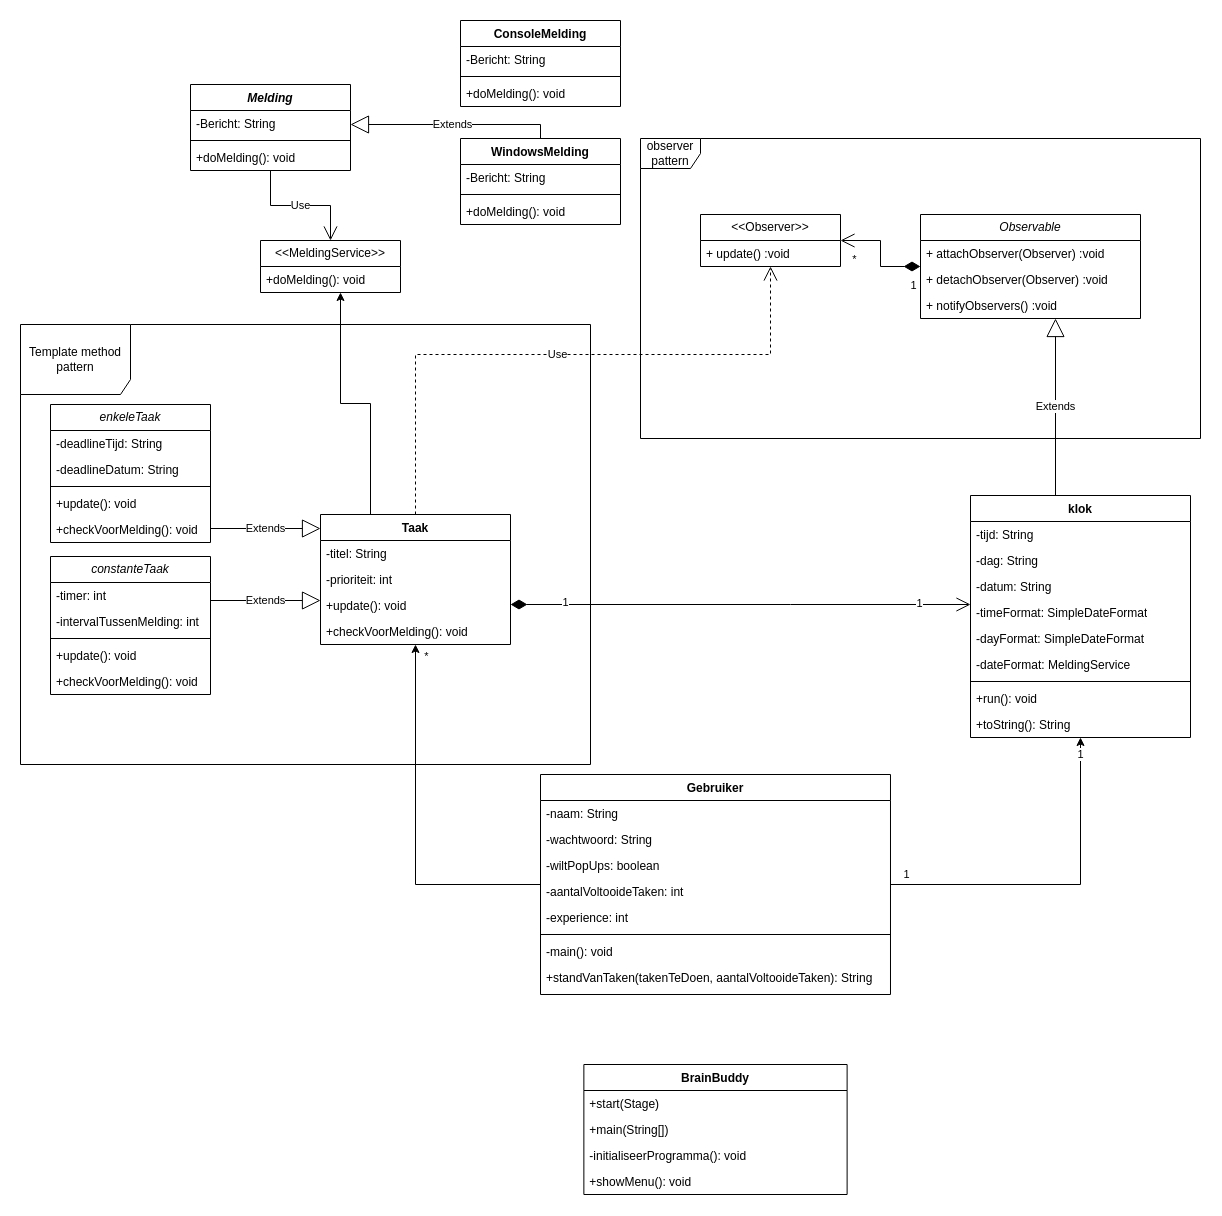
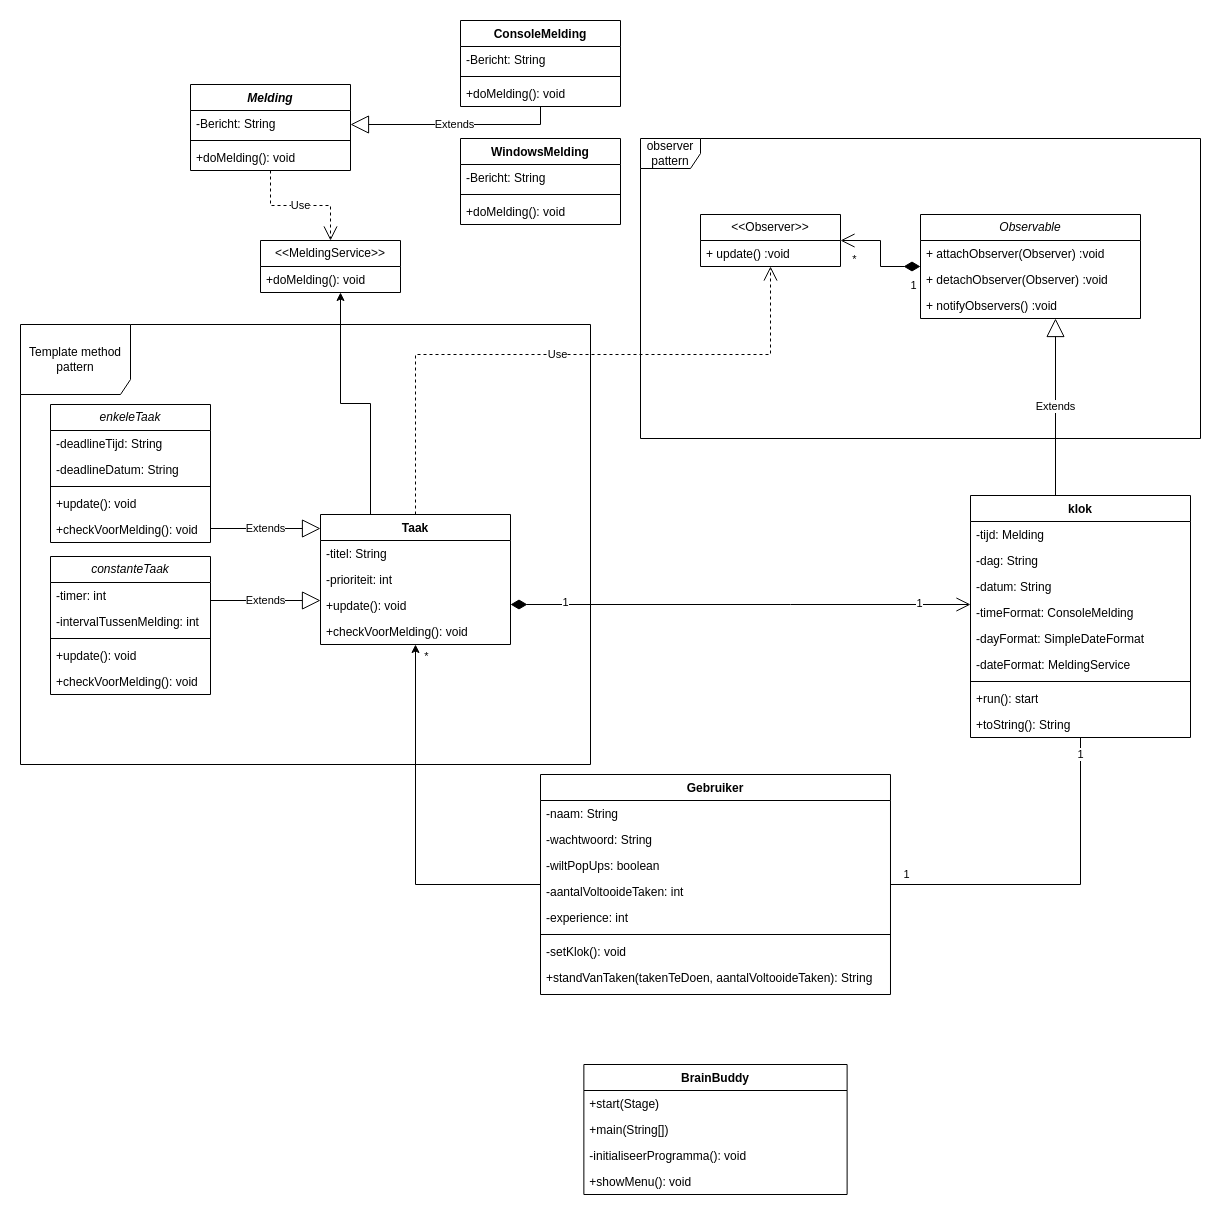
none -> (541, 115)
(541, 133) -> none
(331, 210) -> (331, 210)
(1014, 536) -> (1016, 536)
(1066, 614) -> (1058, 614)
(1012, 700) -> (1017, 700)
(1081, 745) -> (1081, 744)
(583, 952) -> (594, 952)
